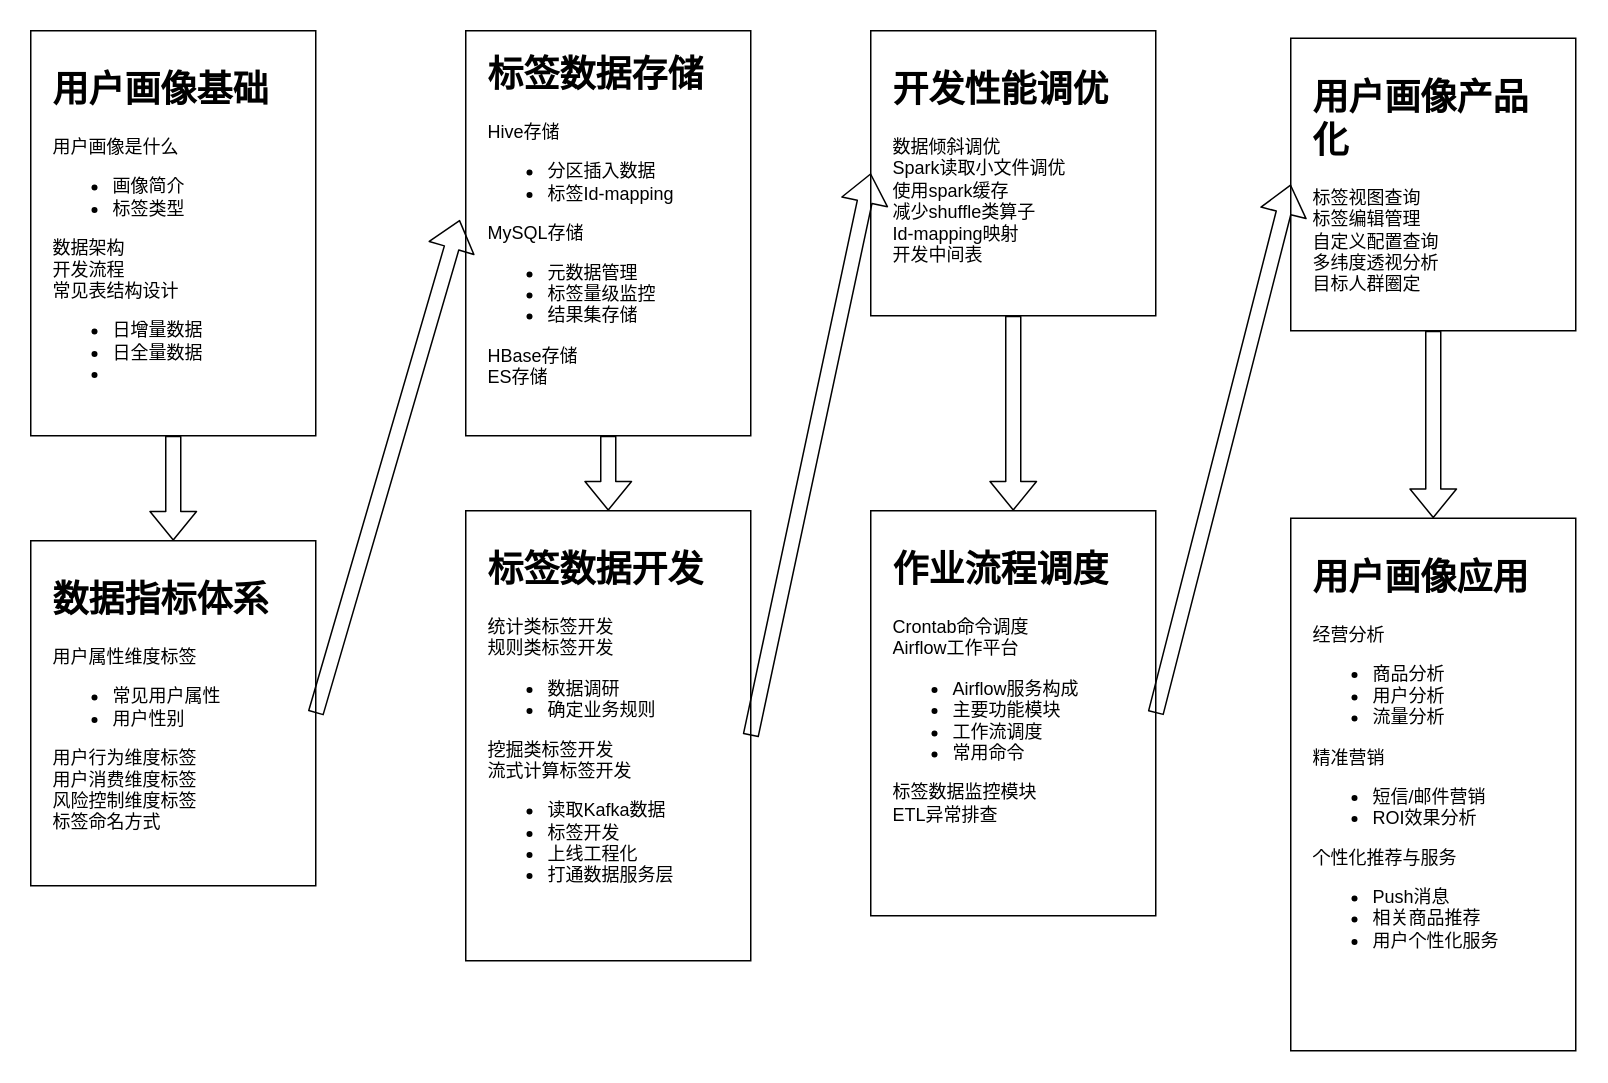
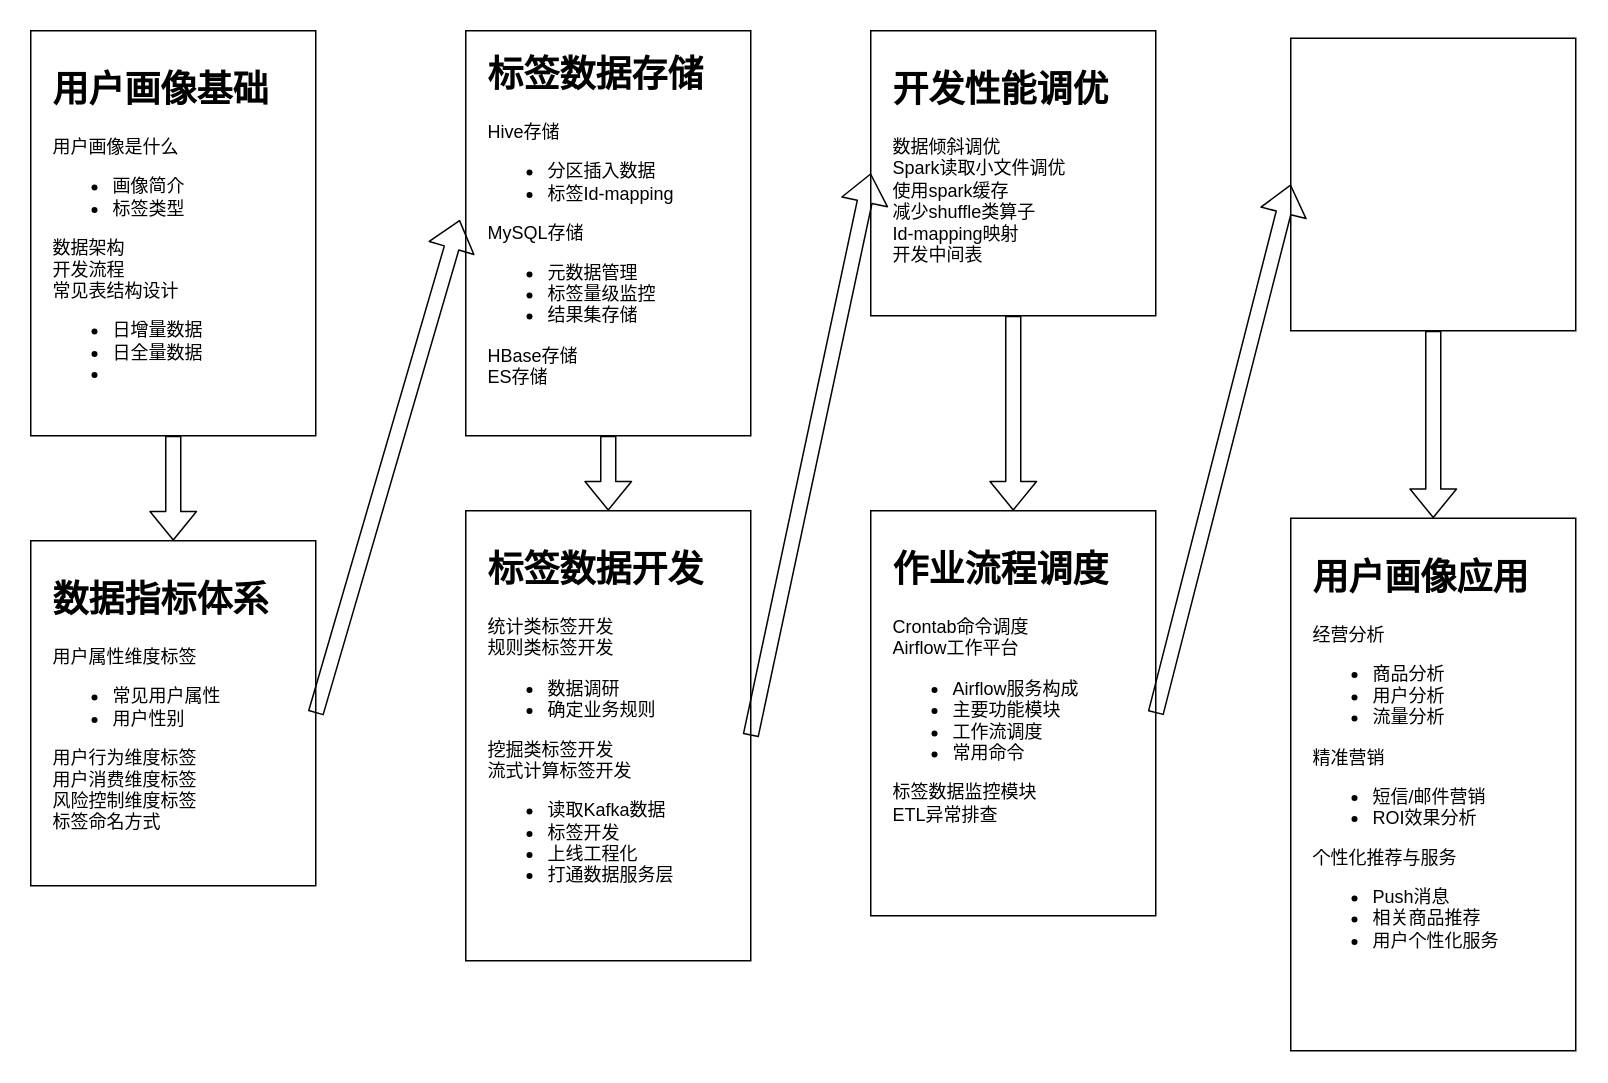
(1433, 192) -> none
